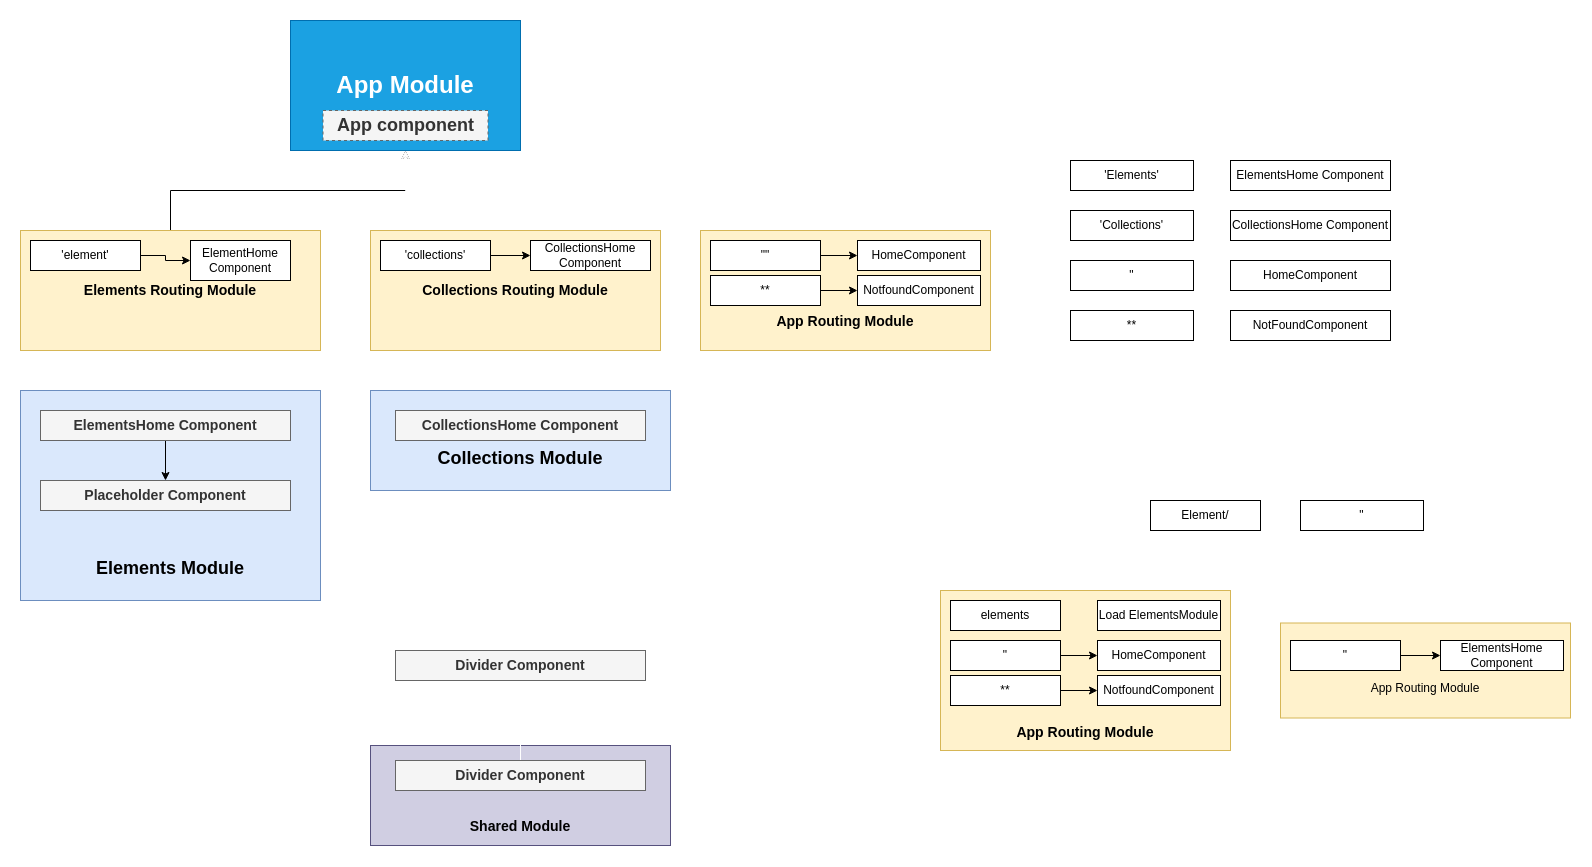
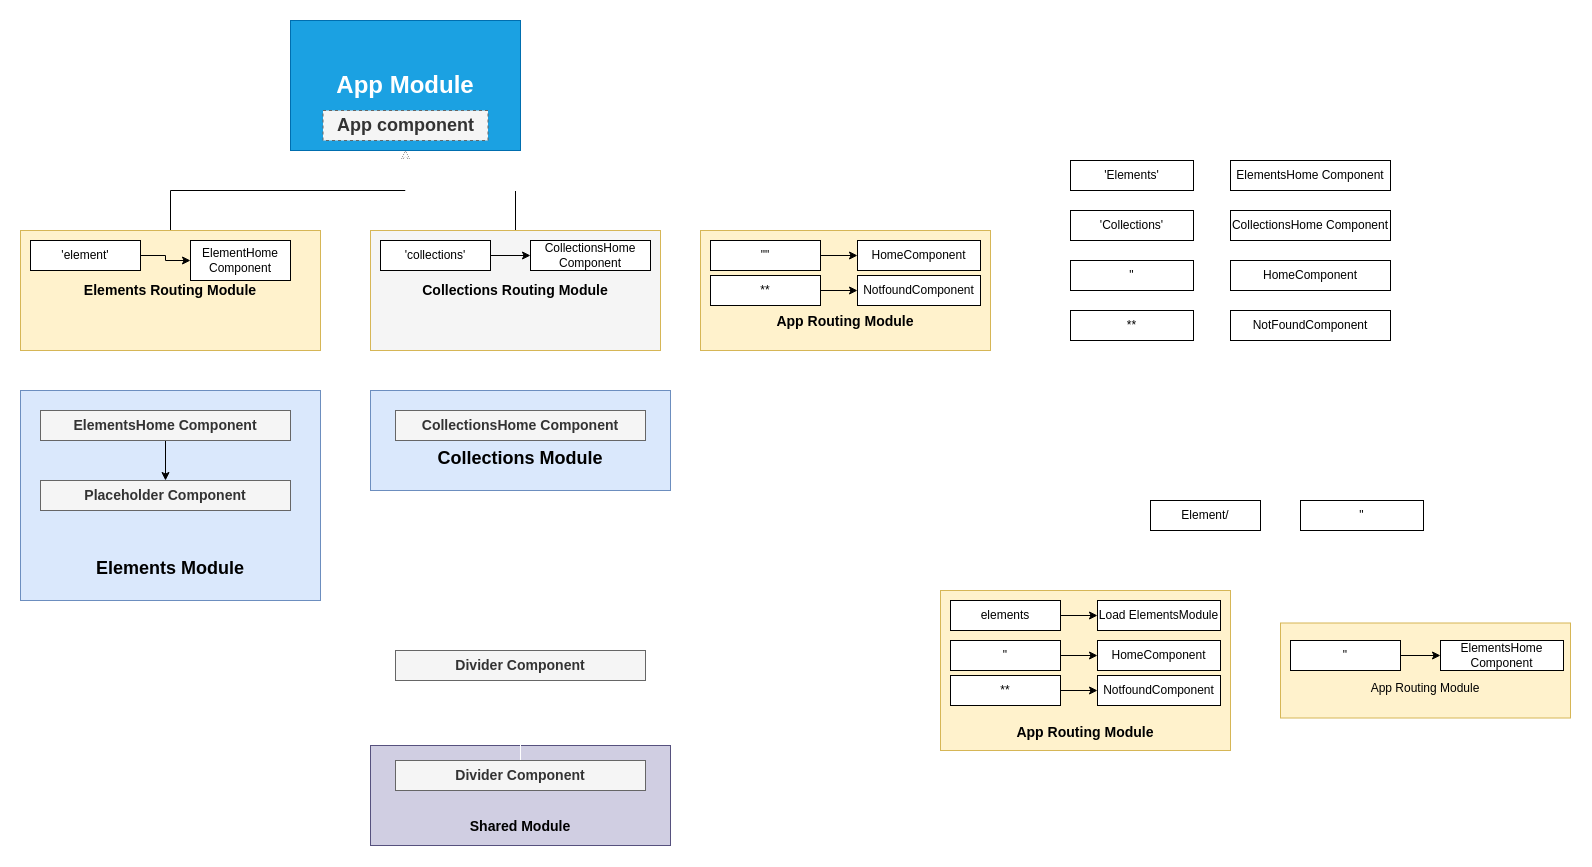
none -> (516, 212)
(516, 291) -> (516, 291)
none -> (1079, 616)
